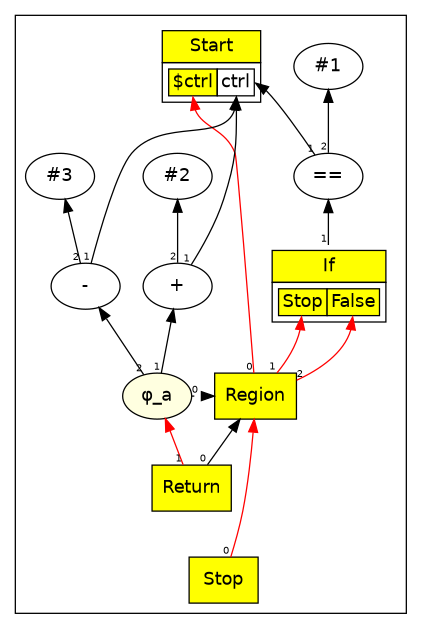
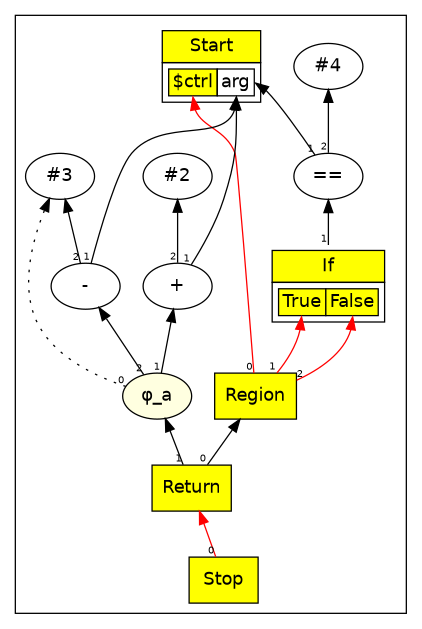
(328, 66) -> (328, 66)
(236, 82) -> (236, 82)
(303, 302) -> (302, 302)
(196, 396) -> (37, 321)
(177, 448) -> (177, 448)
(246, 495) -> (210, 540)
